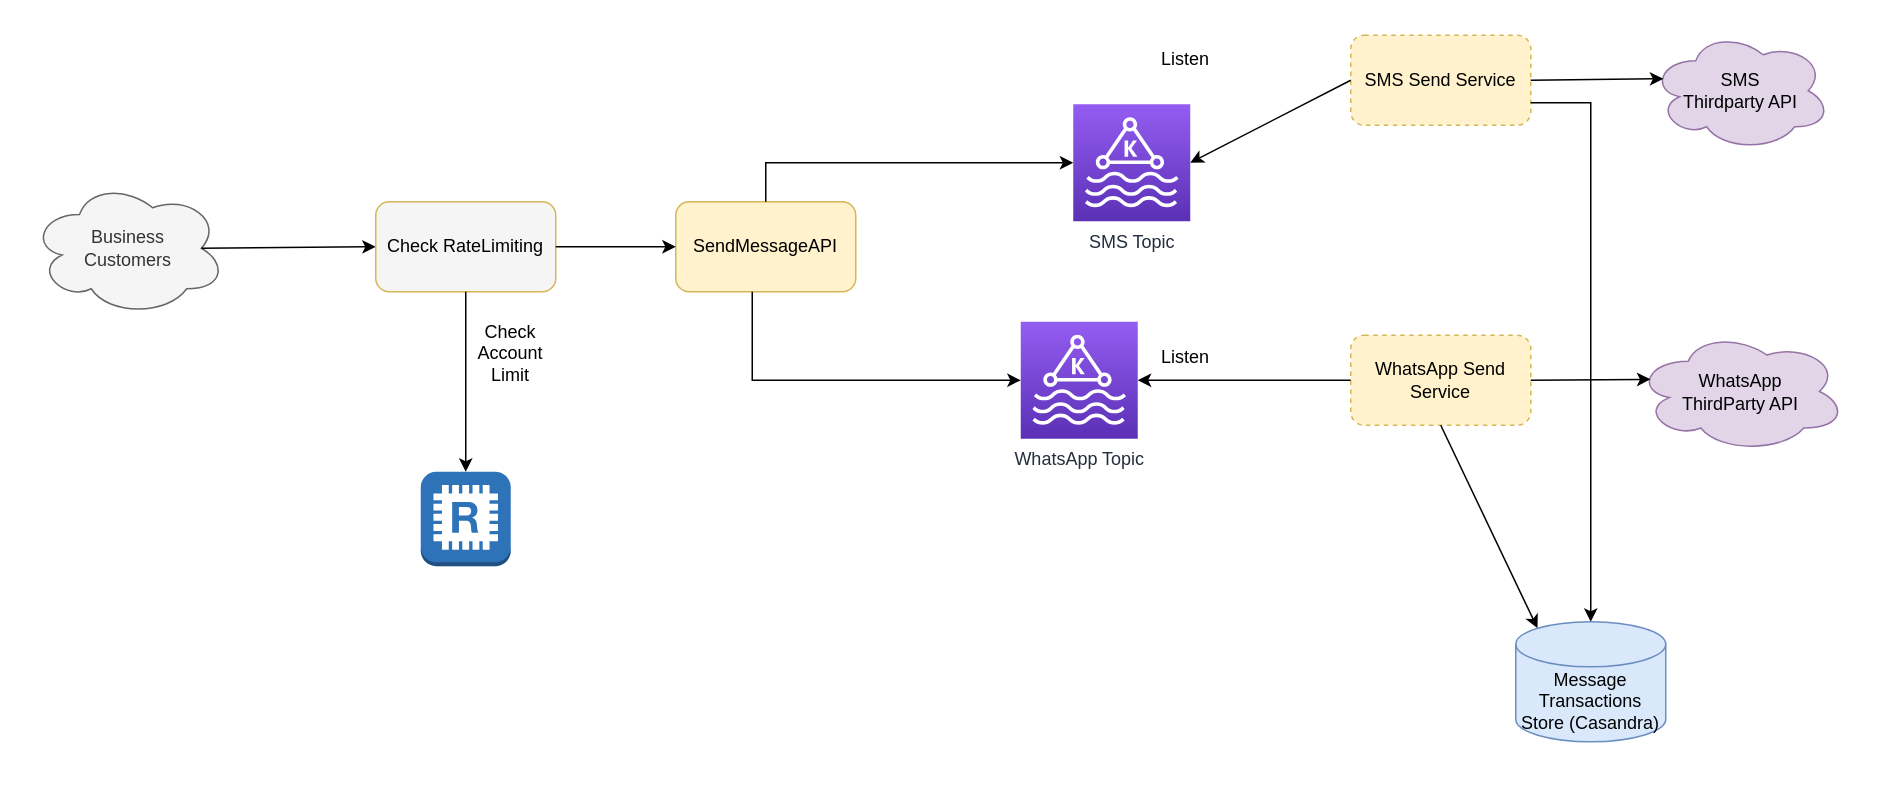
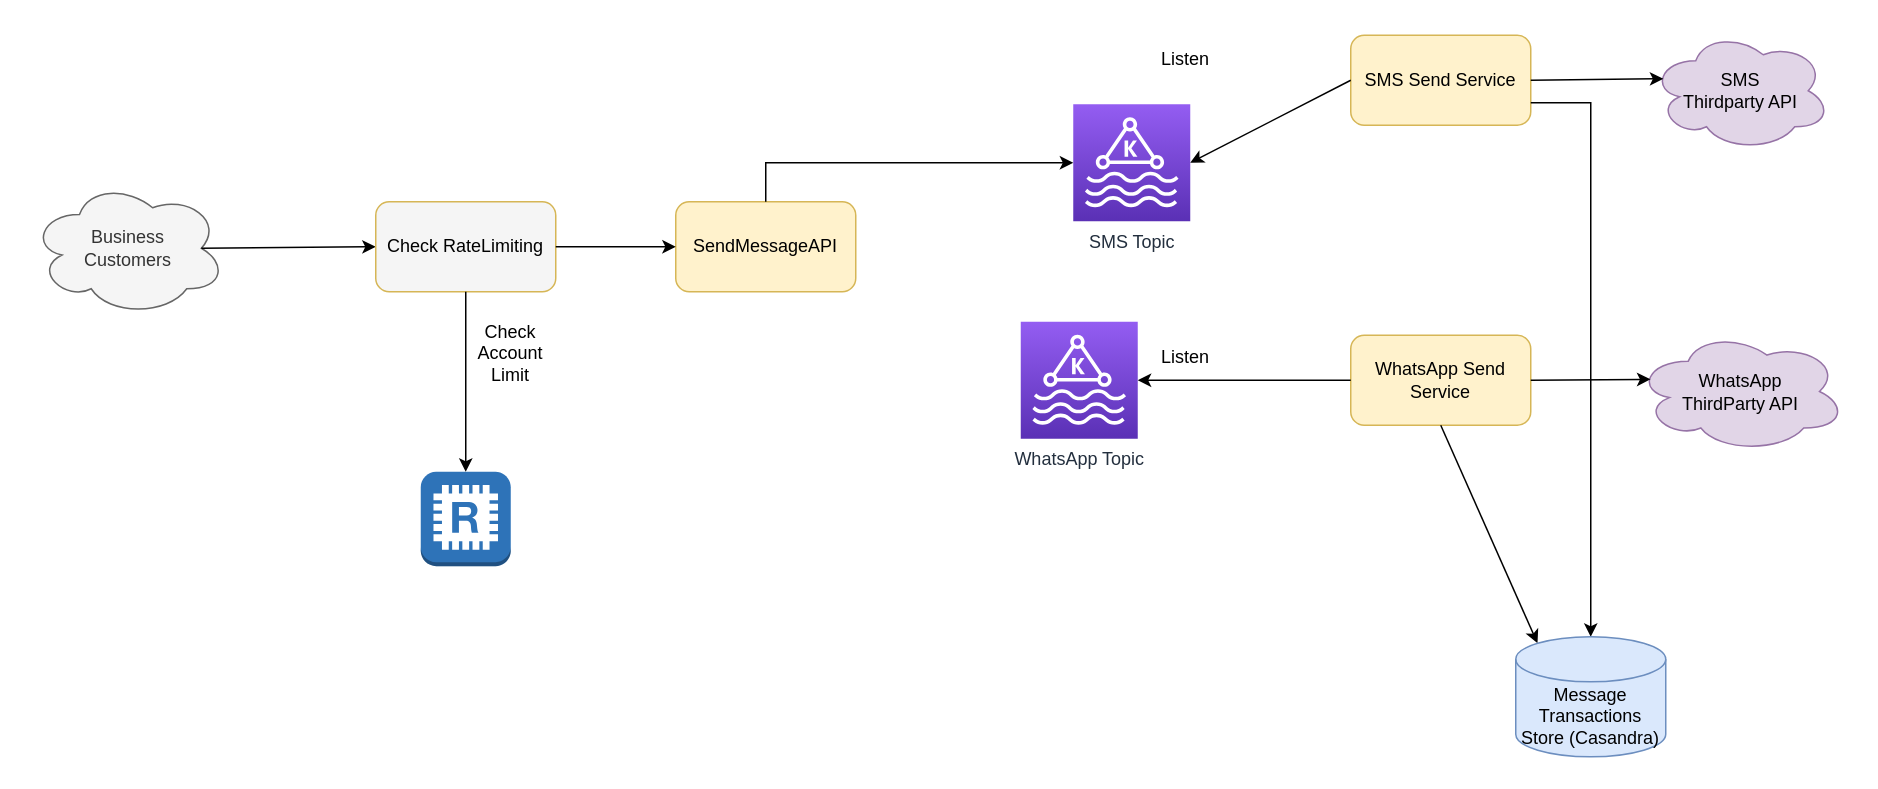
(1441, 80) -> (1441, 80)
(838, 380) -> none
(1441, 380) -> (1441, 380)
(1591, 682) -> (1591, 697)
